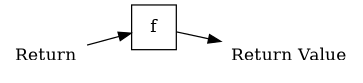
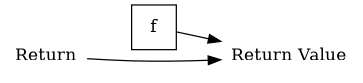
(103, 41) -> (148, 61)
